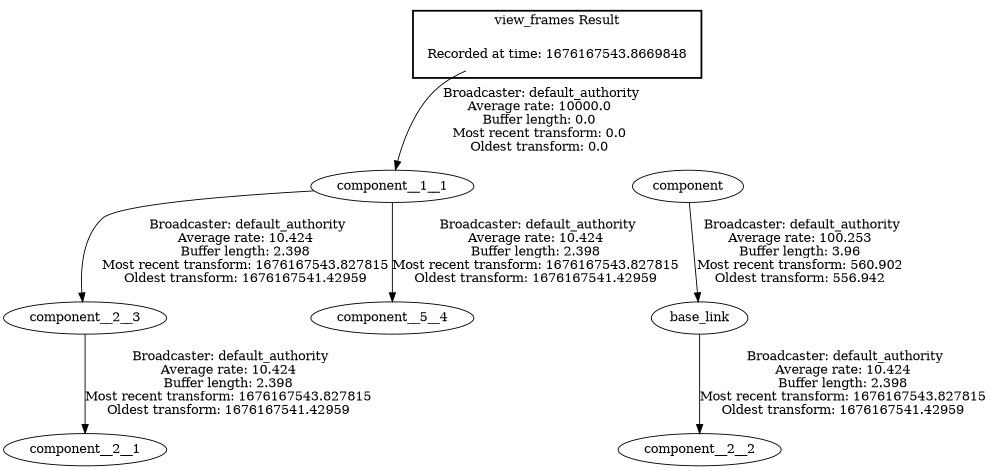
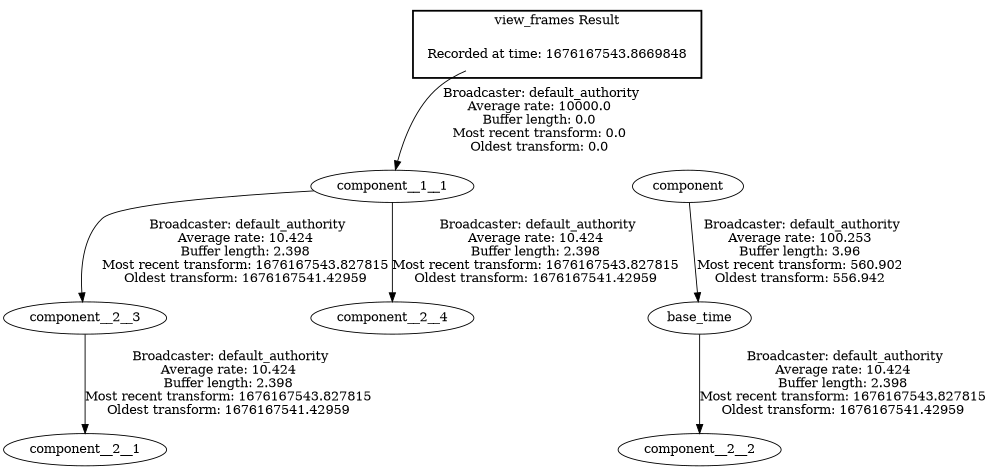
(392, 318) -> (392, 318)
(700, 318) -> (700, 318)
